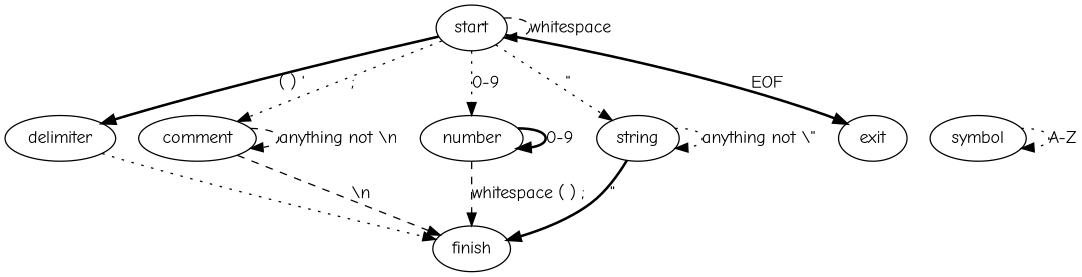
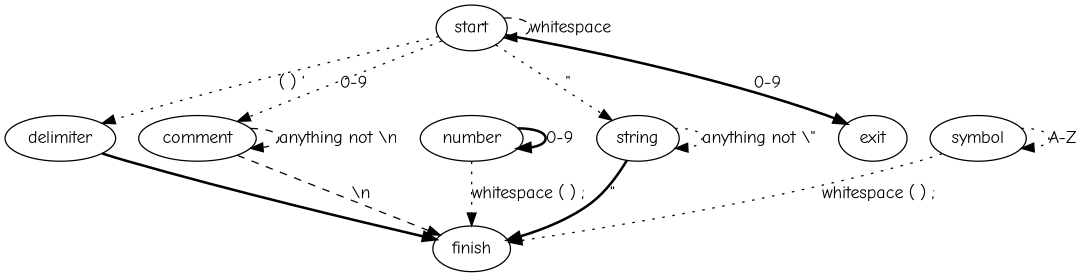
(276, 76) -> (276, 76)
(472, 77) -> none
(354, 83) -> (354, 83)
(767, 83) -> (767, 83)
(472, 187) -> (472, 187)
(262, 197) -> (262, 197)
none -> (733, 204)
